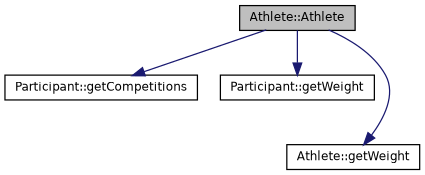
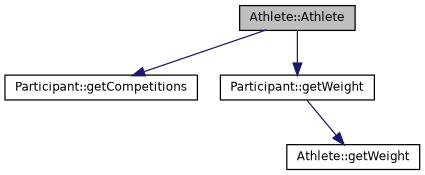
(383, 71) -> (321, 118)
